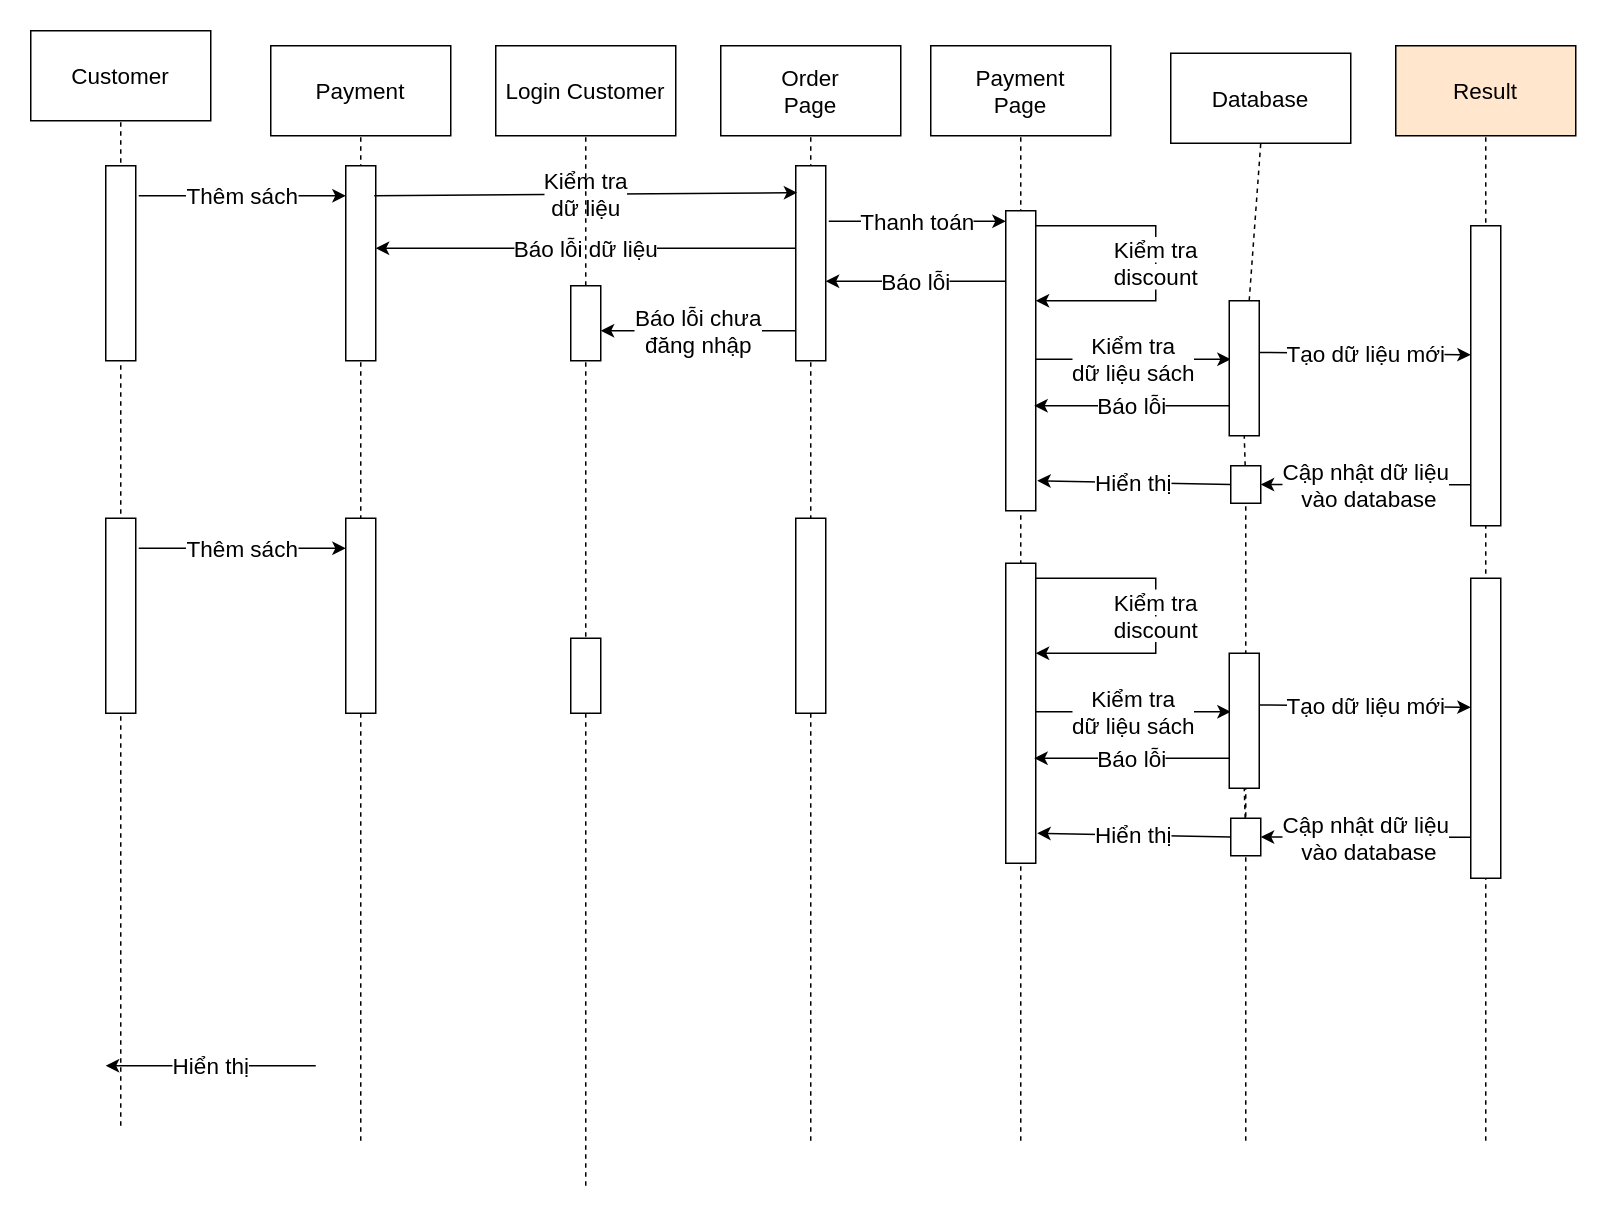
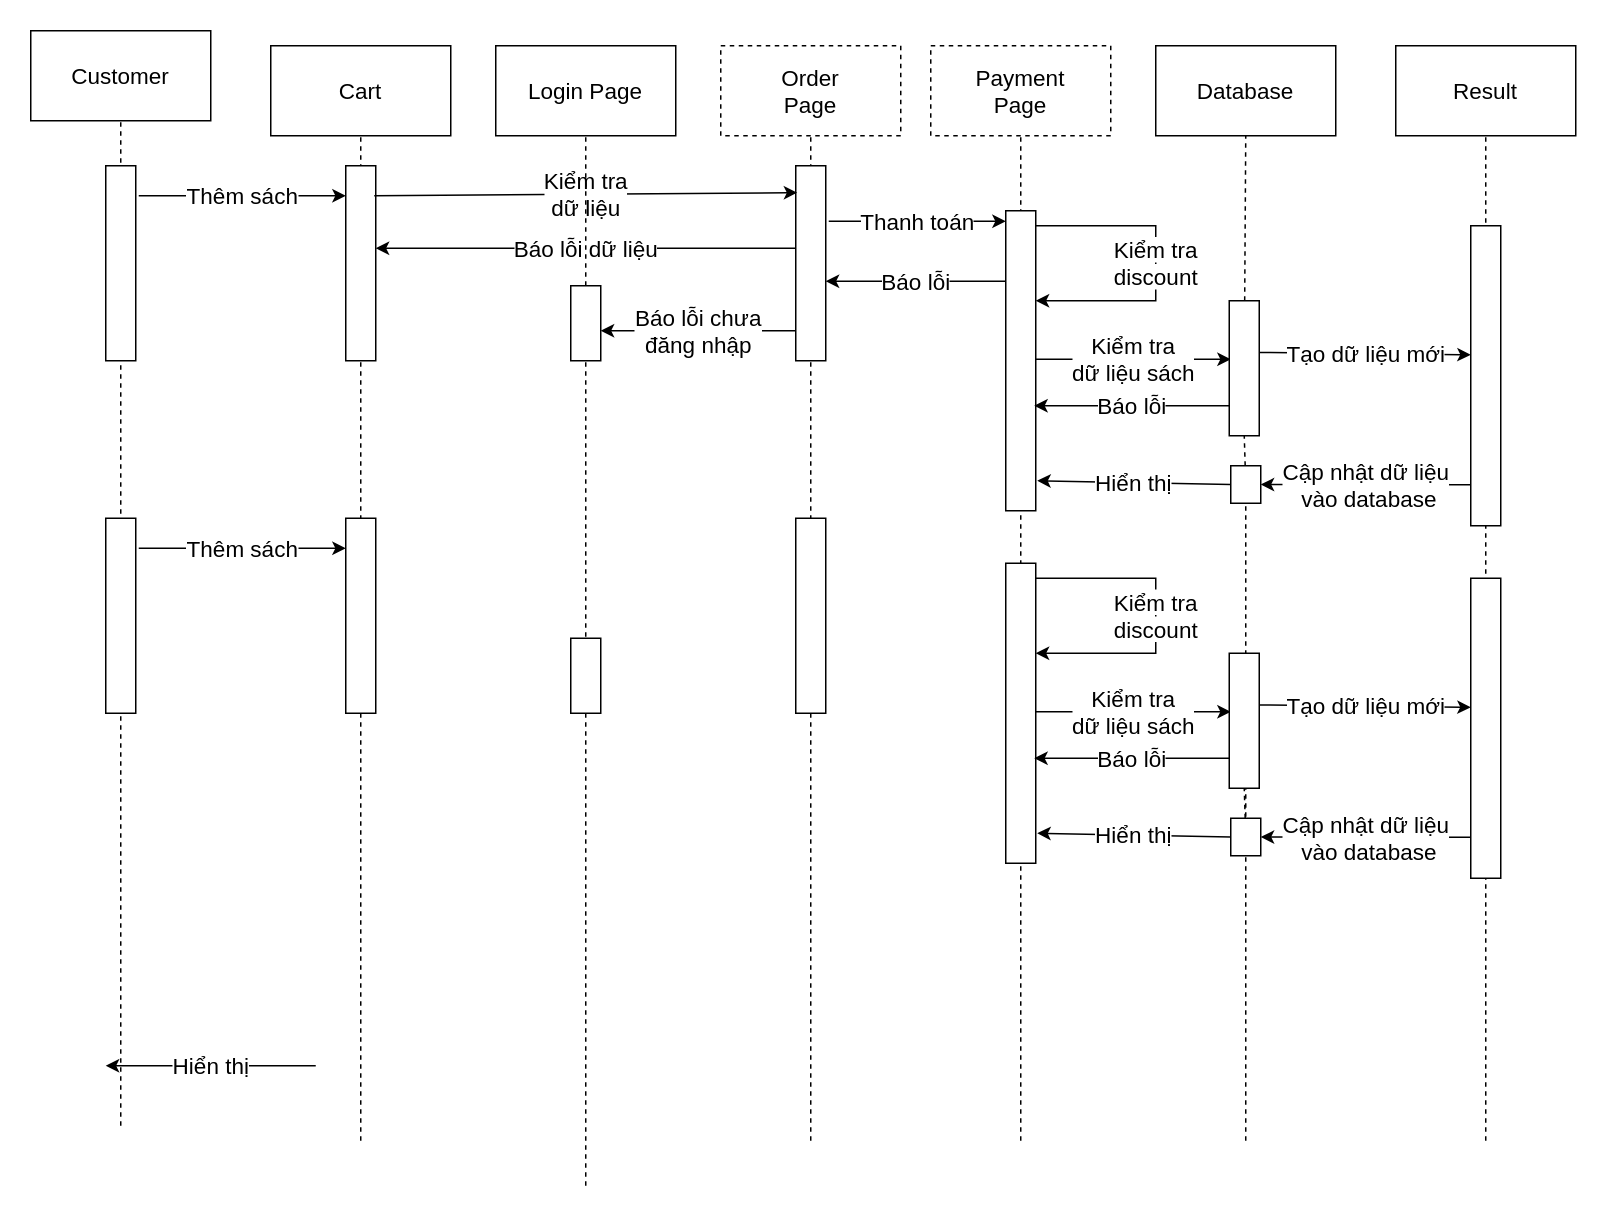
(361, 91) -> (361, 91)
(586, 91) -> (586, 91)
(811, 91) -> (811, 91)
(1021, 91) -> (1021, 91)
(1486, 91) -> (1486, 91)
(1261, 98) -> (1246, 91)
